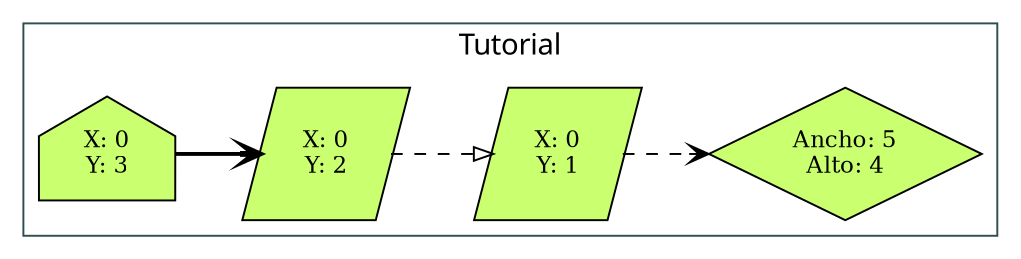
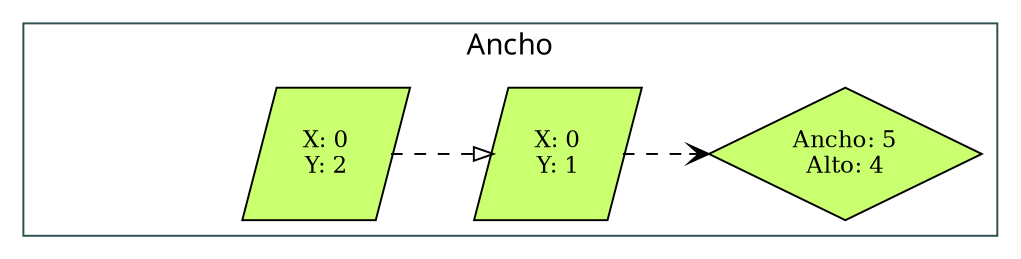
(510, 48) -> (510, 48)
(107, 154) -> none
